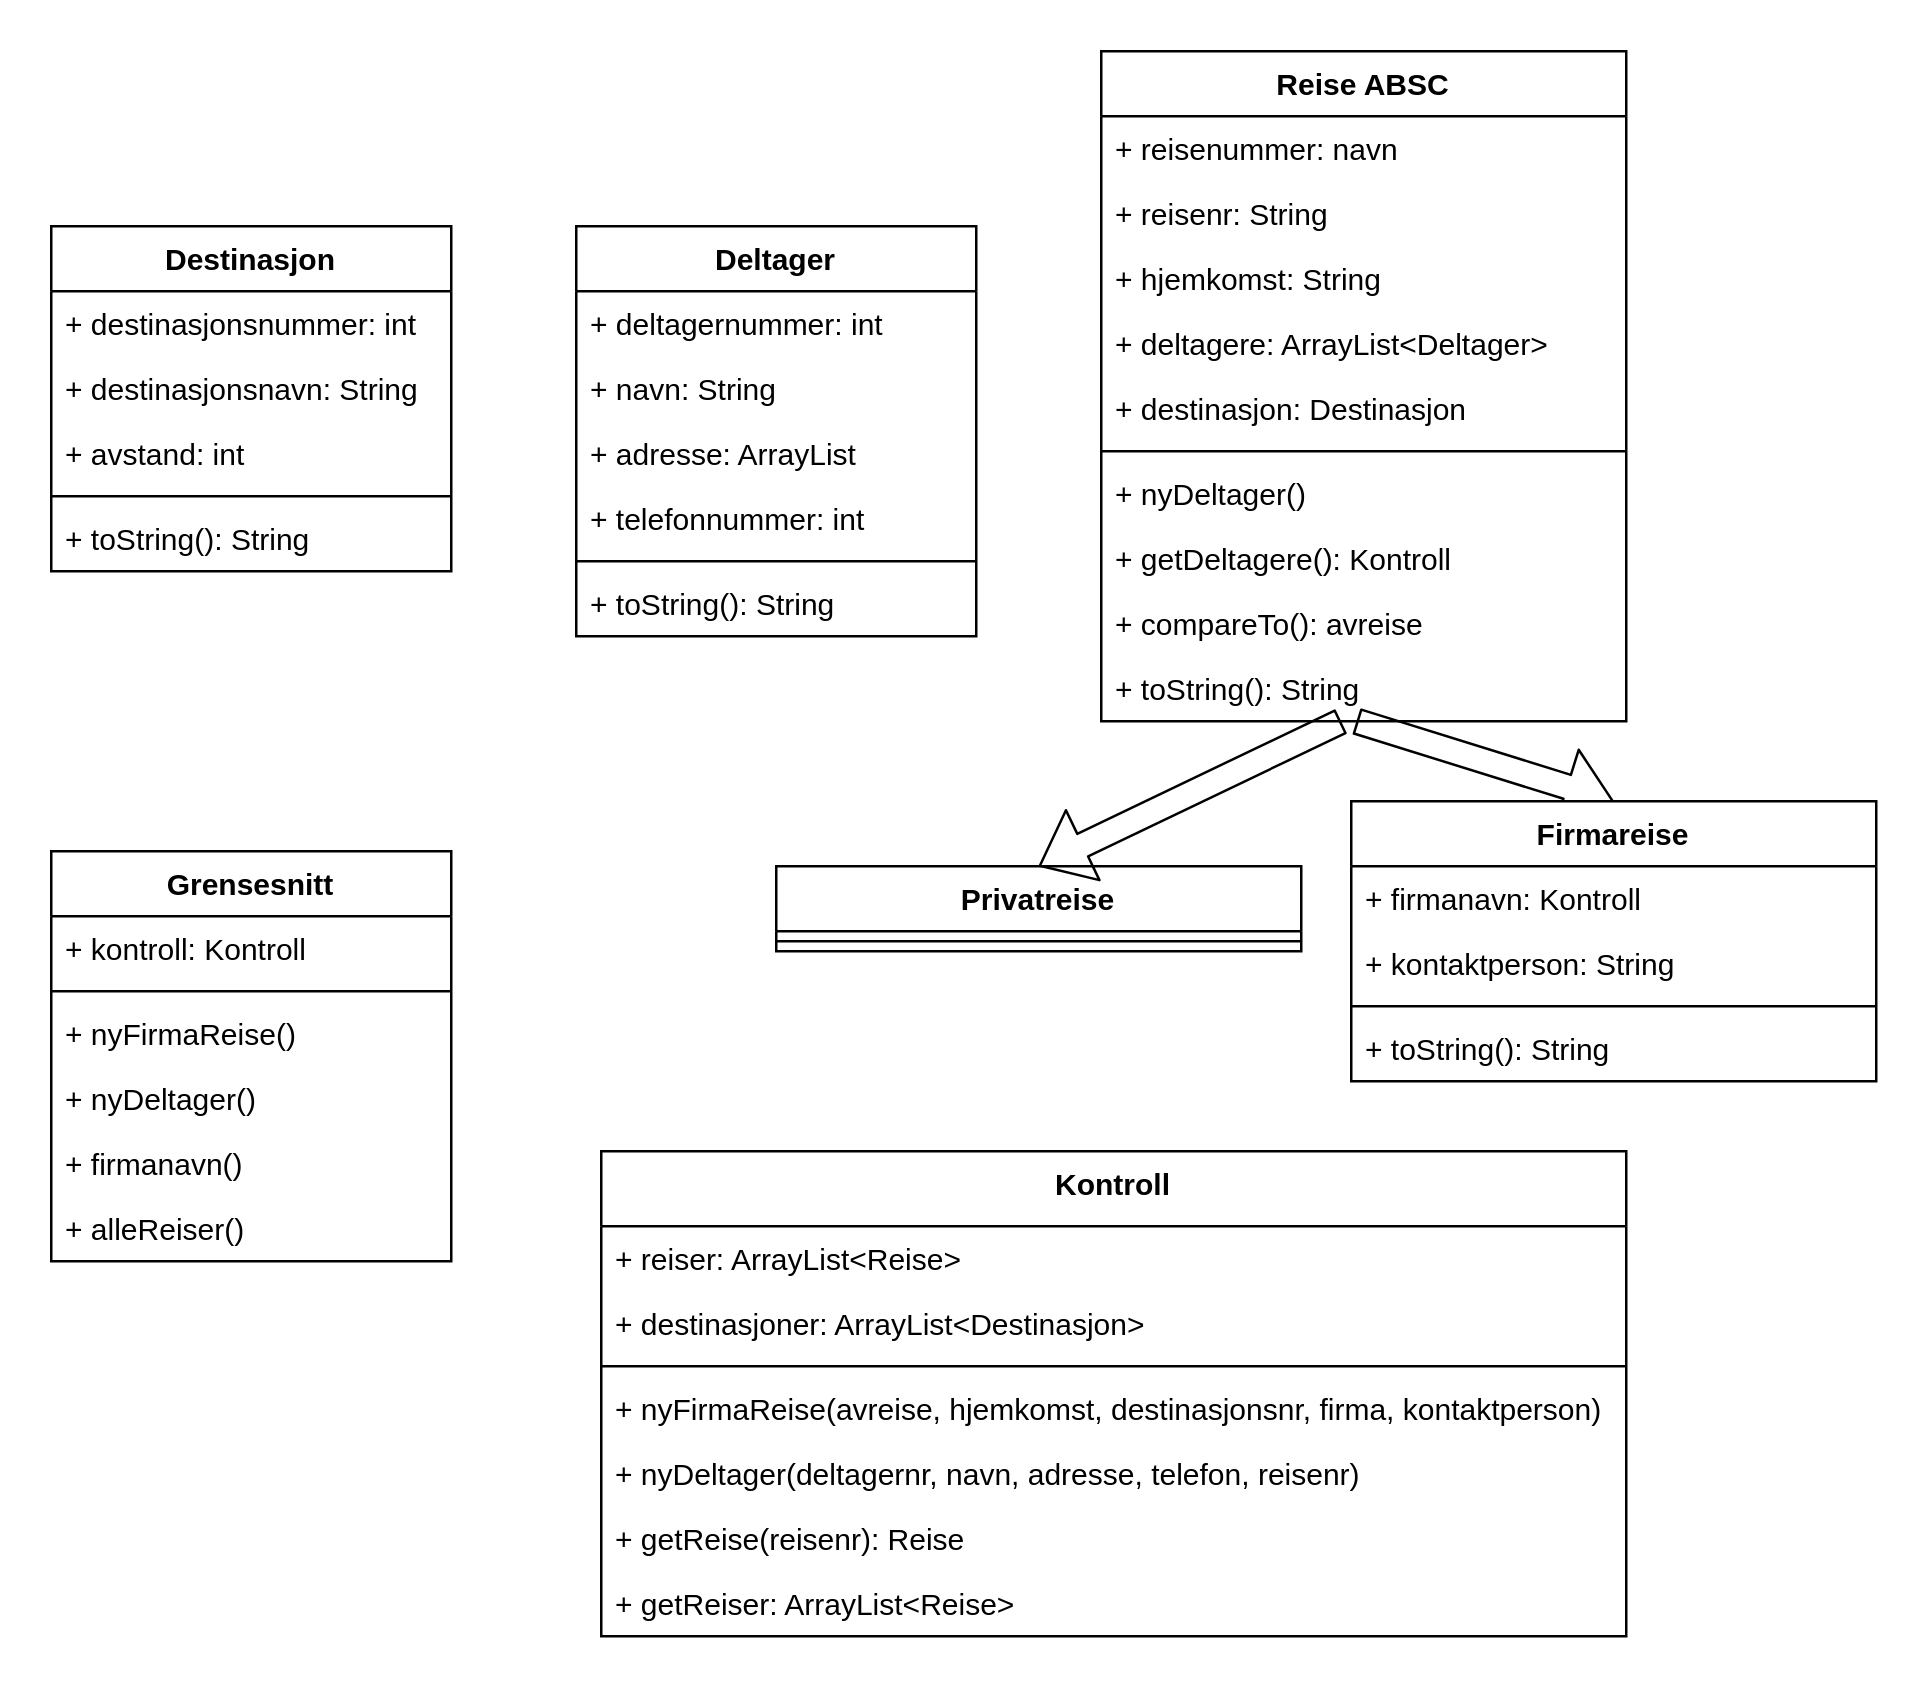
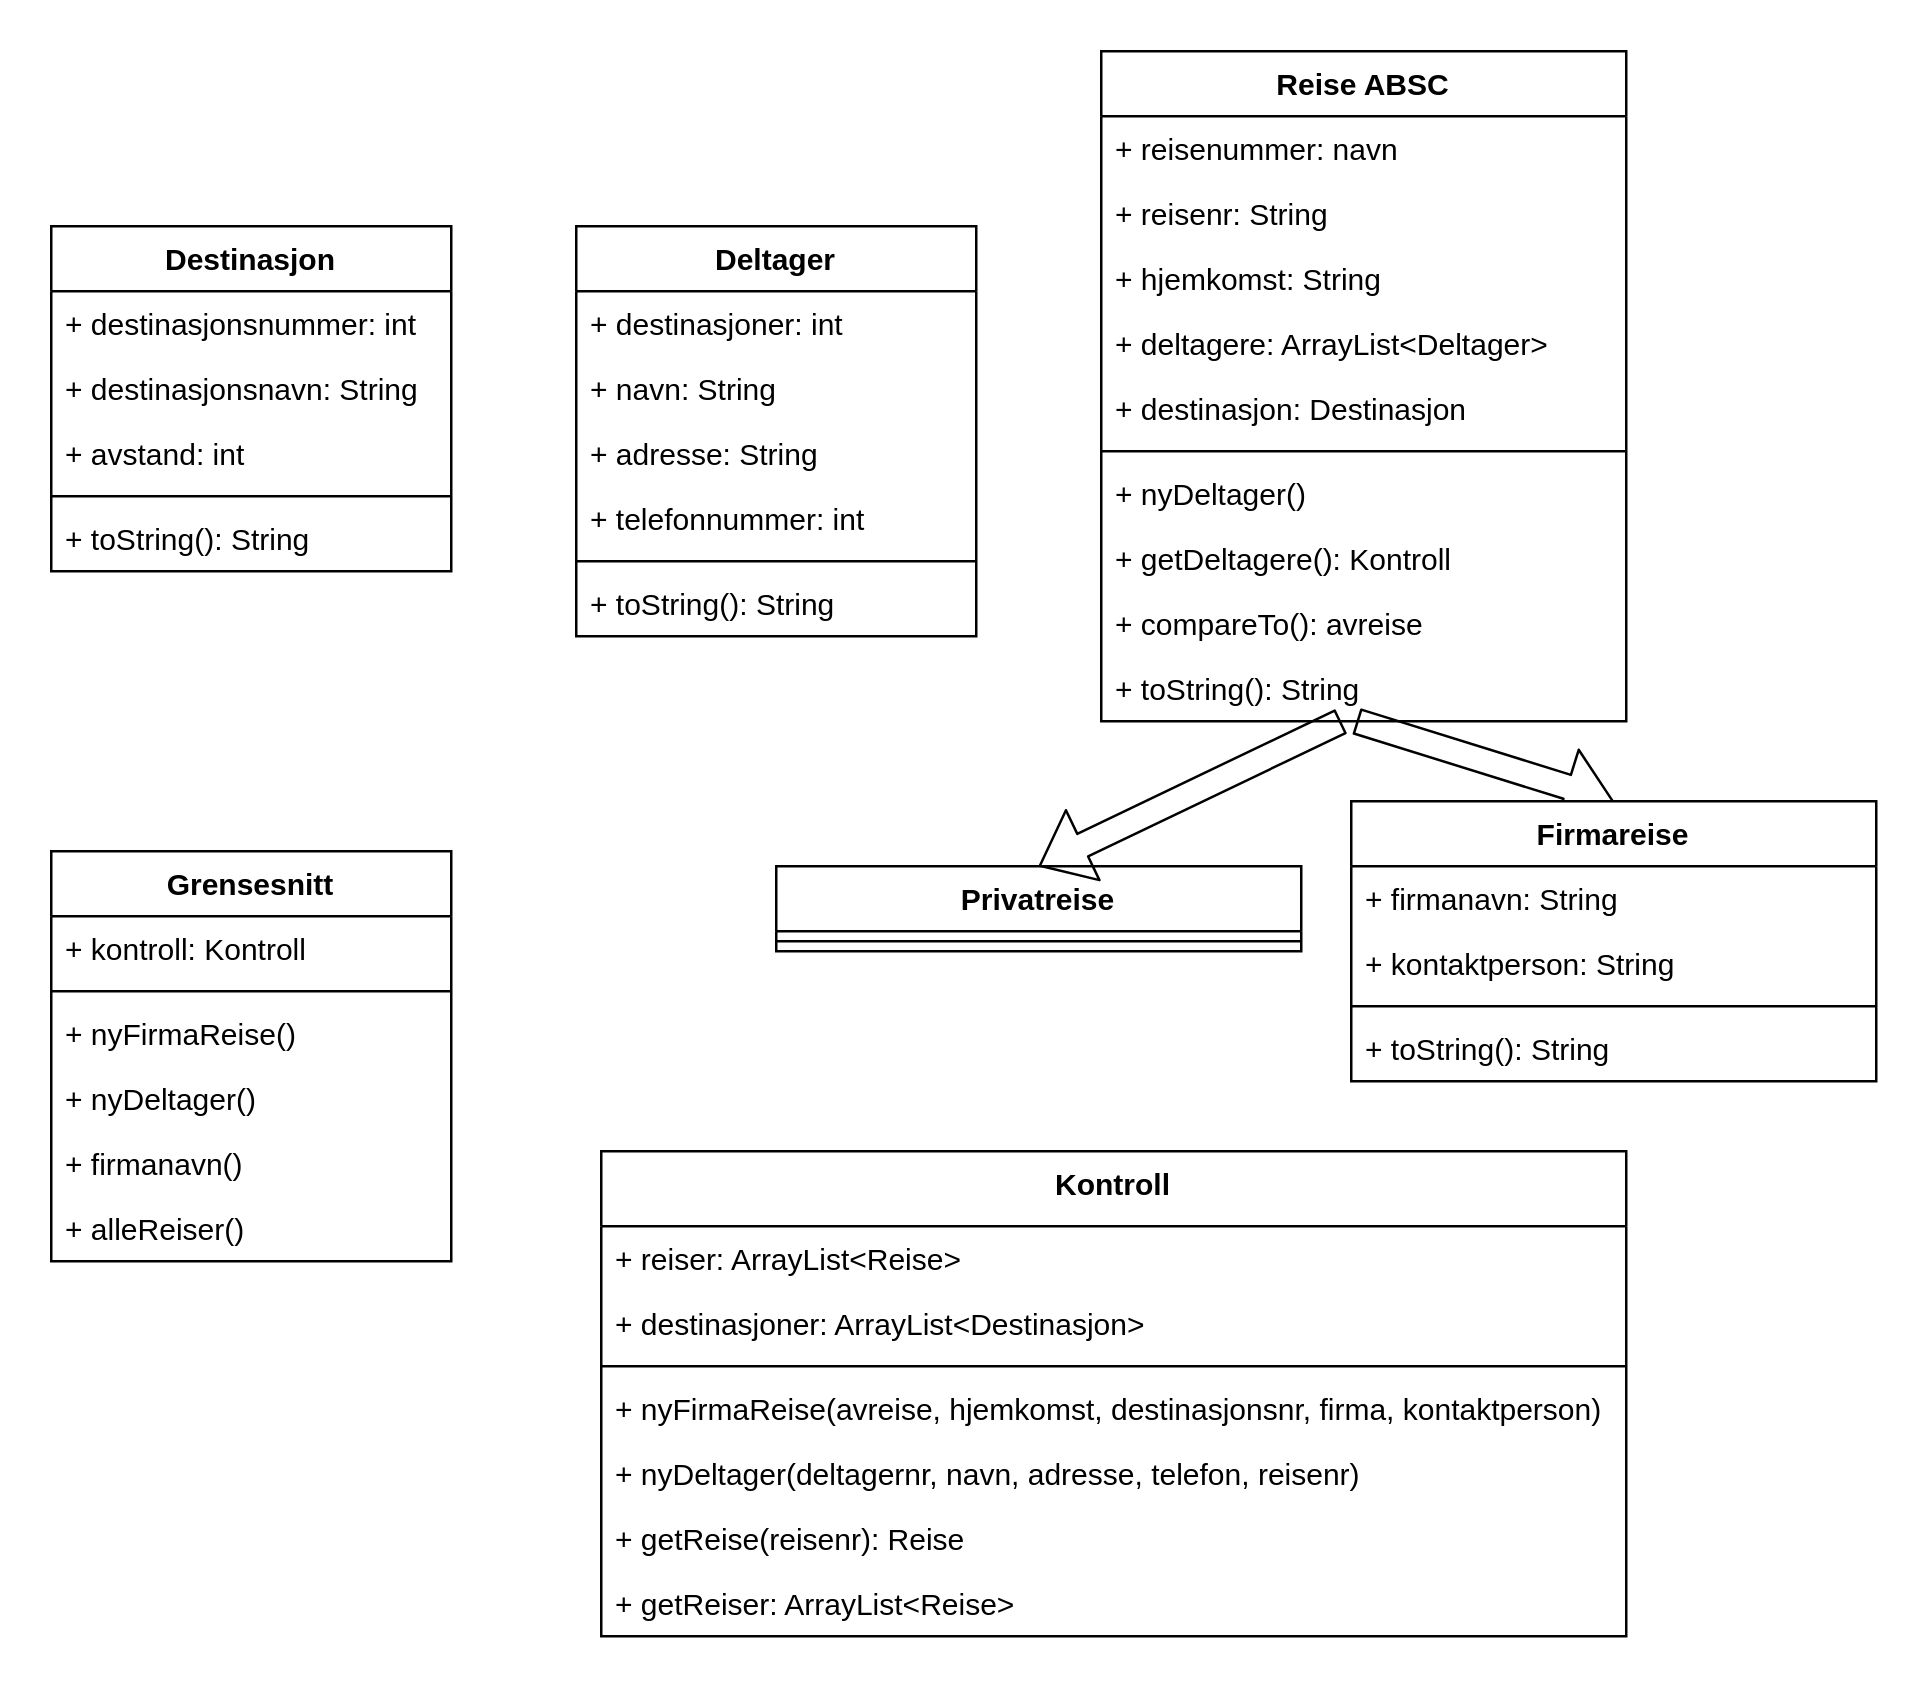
(747, 325) -> (739, 325)
(742, 455) -> (717, 455)
(1518, 900) -> (1505, 900)
